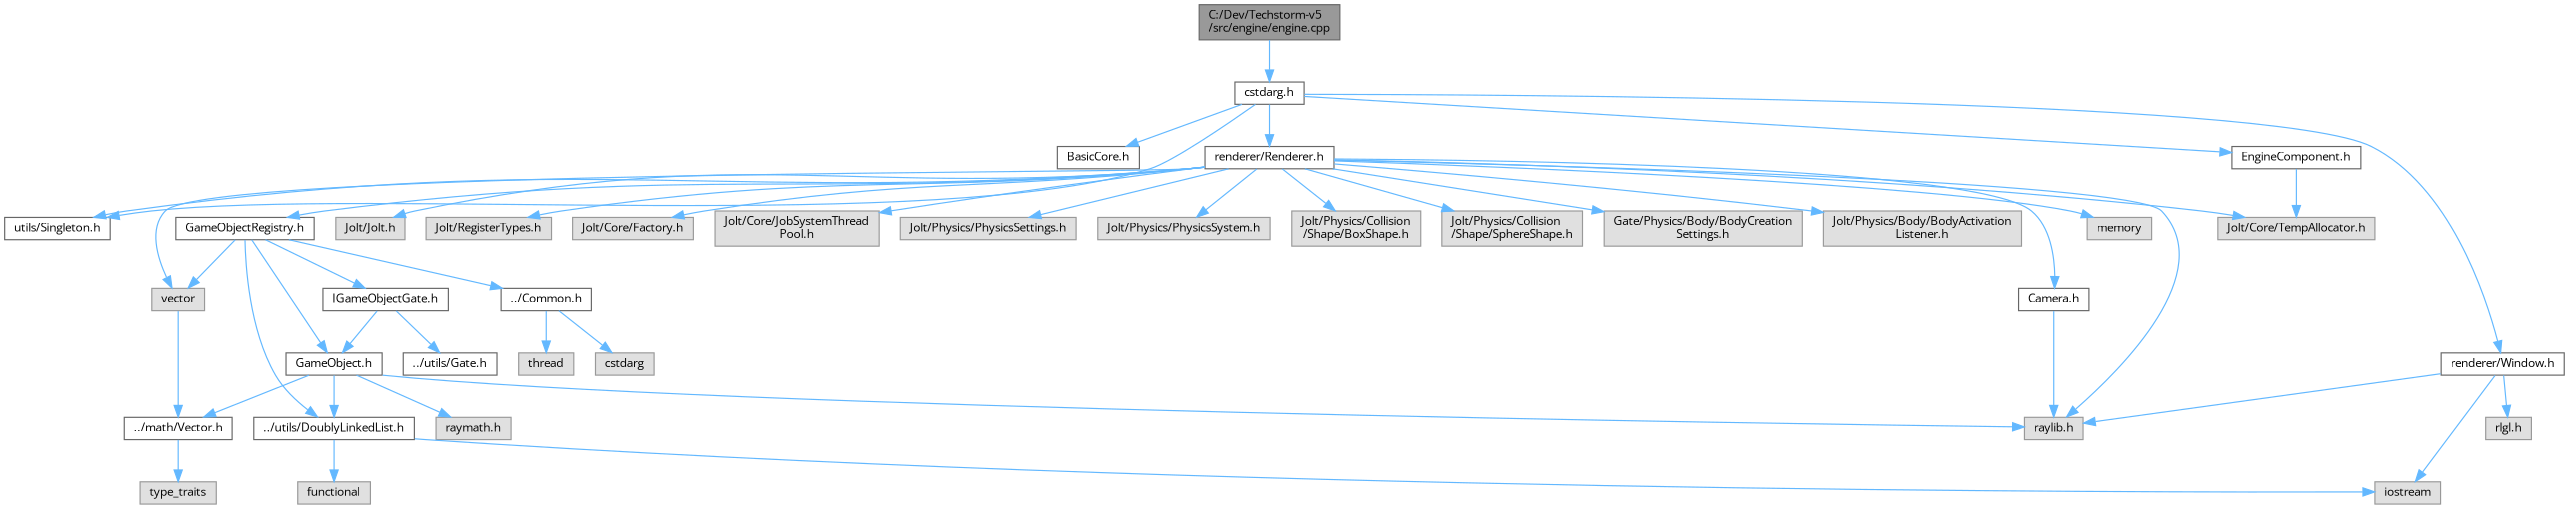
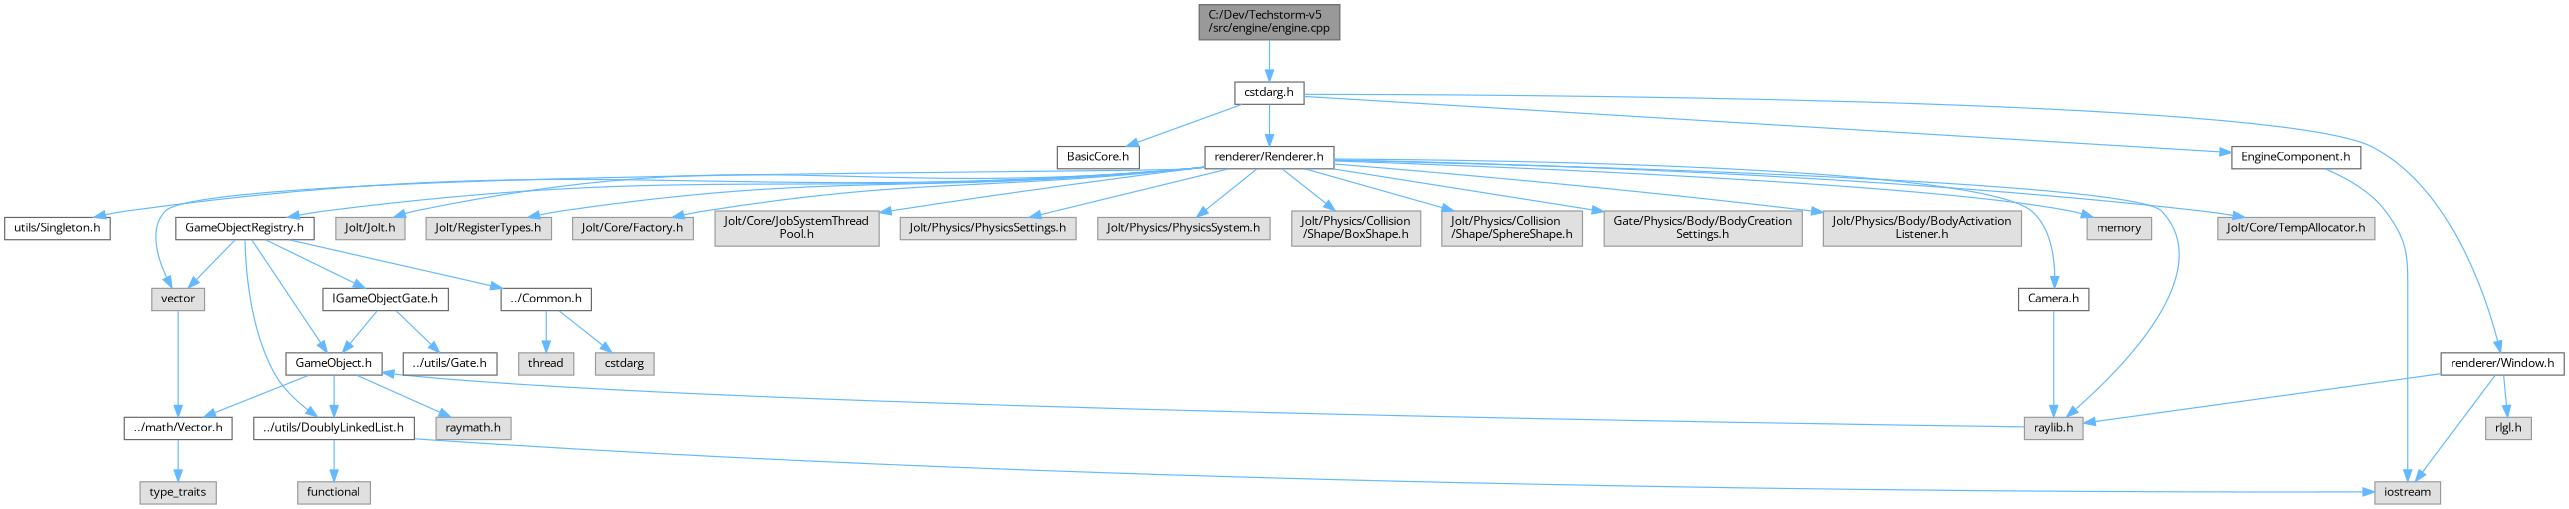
(2296, 187) -> (2408, 301)
(669, 205) -> none
(1197, 411) -> (1209, 411)
